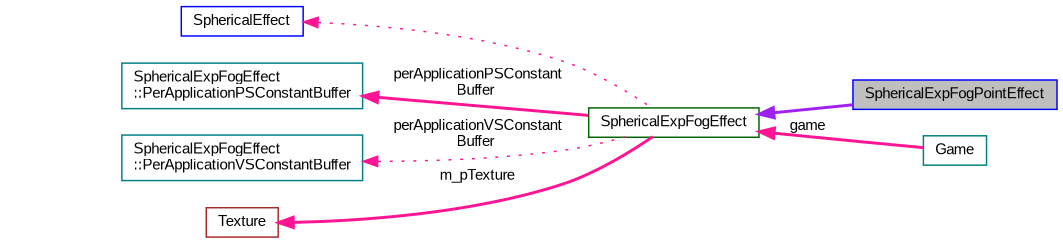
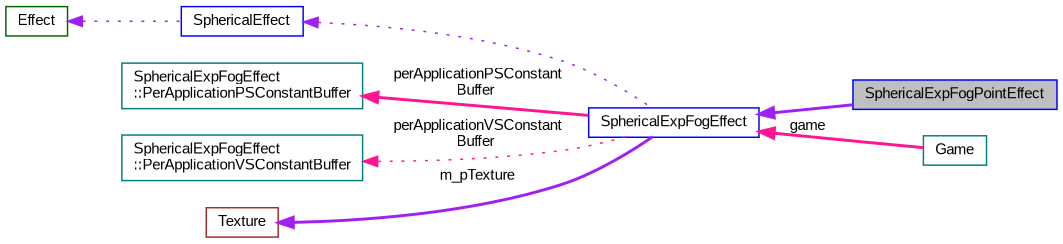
none -> (37, 21)
(492, 43) -> (492, 43)
(674, 123) -> (674, 123)
(480, 205) -> (480, 205)
